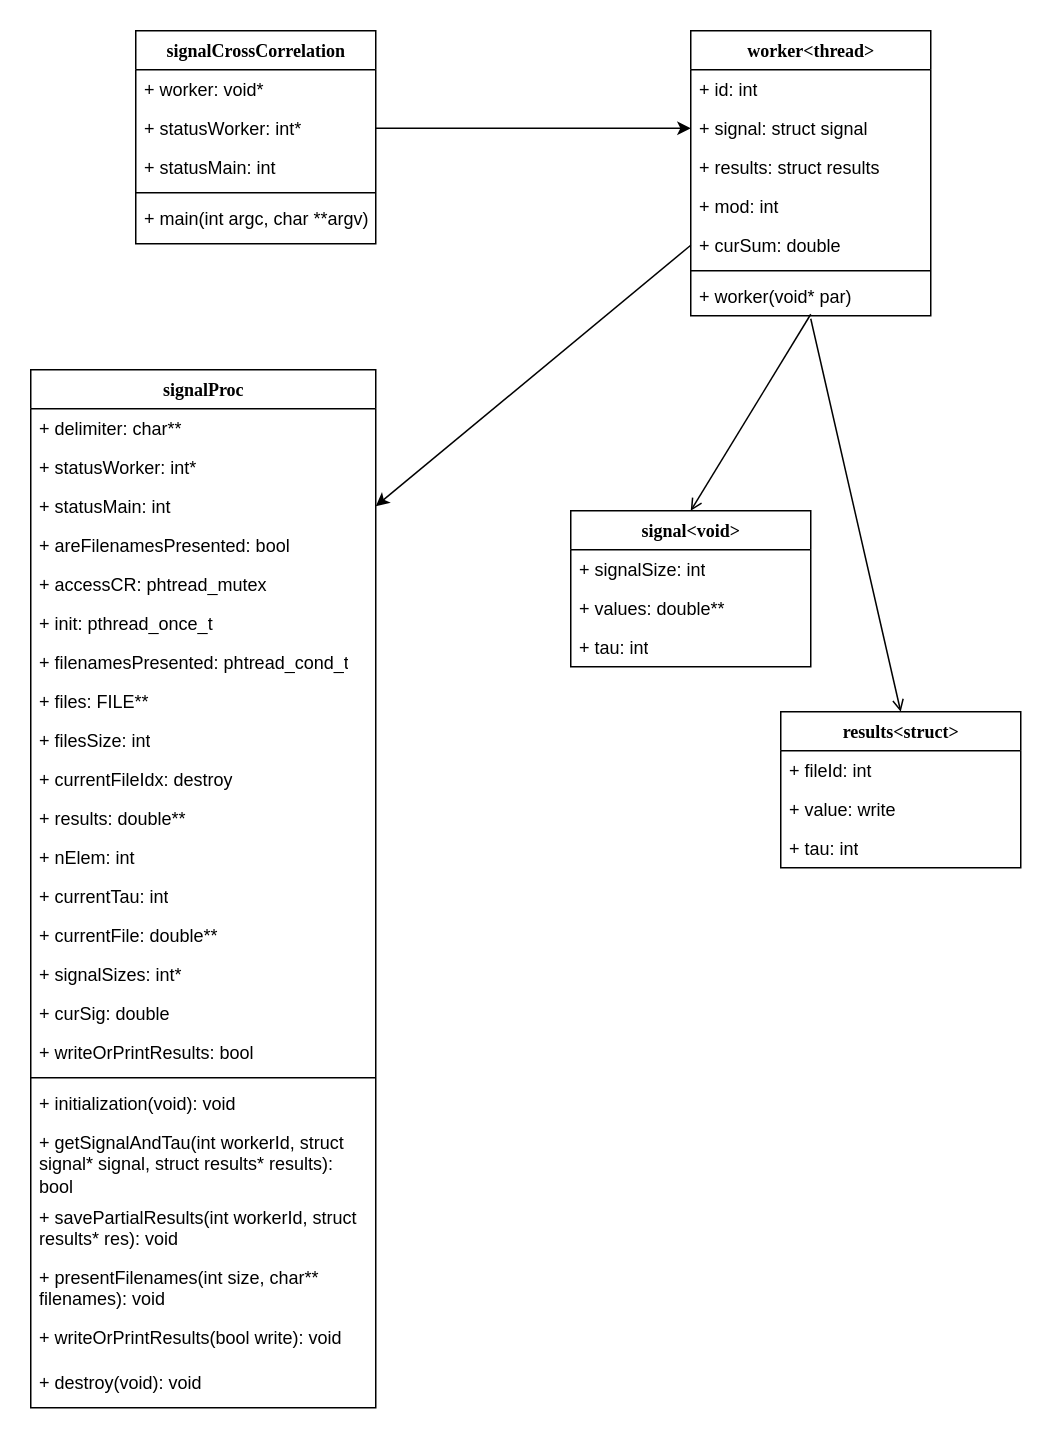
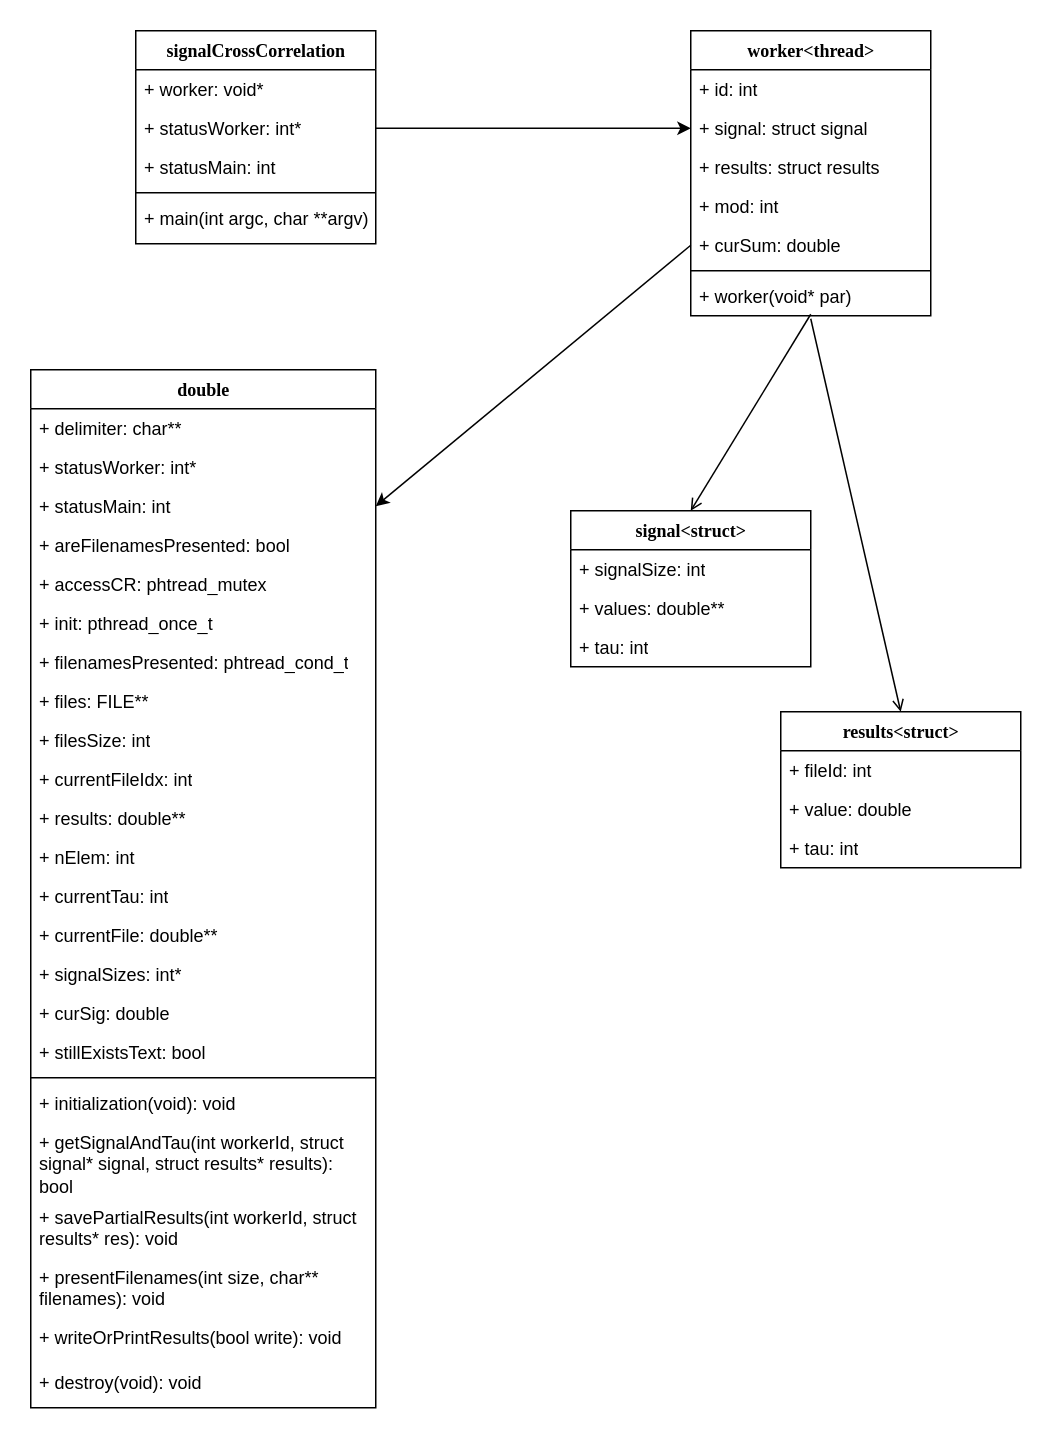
(204, 391) -> (204, 391)
(692, 532) -> (692, 532)
(154, 781) -> (132, 781)
(849, 811) -> (854, 811)
(159, 1054) -> (137, 1054)
